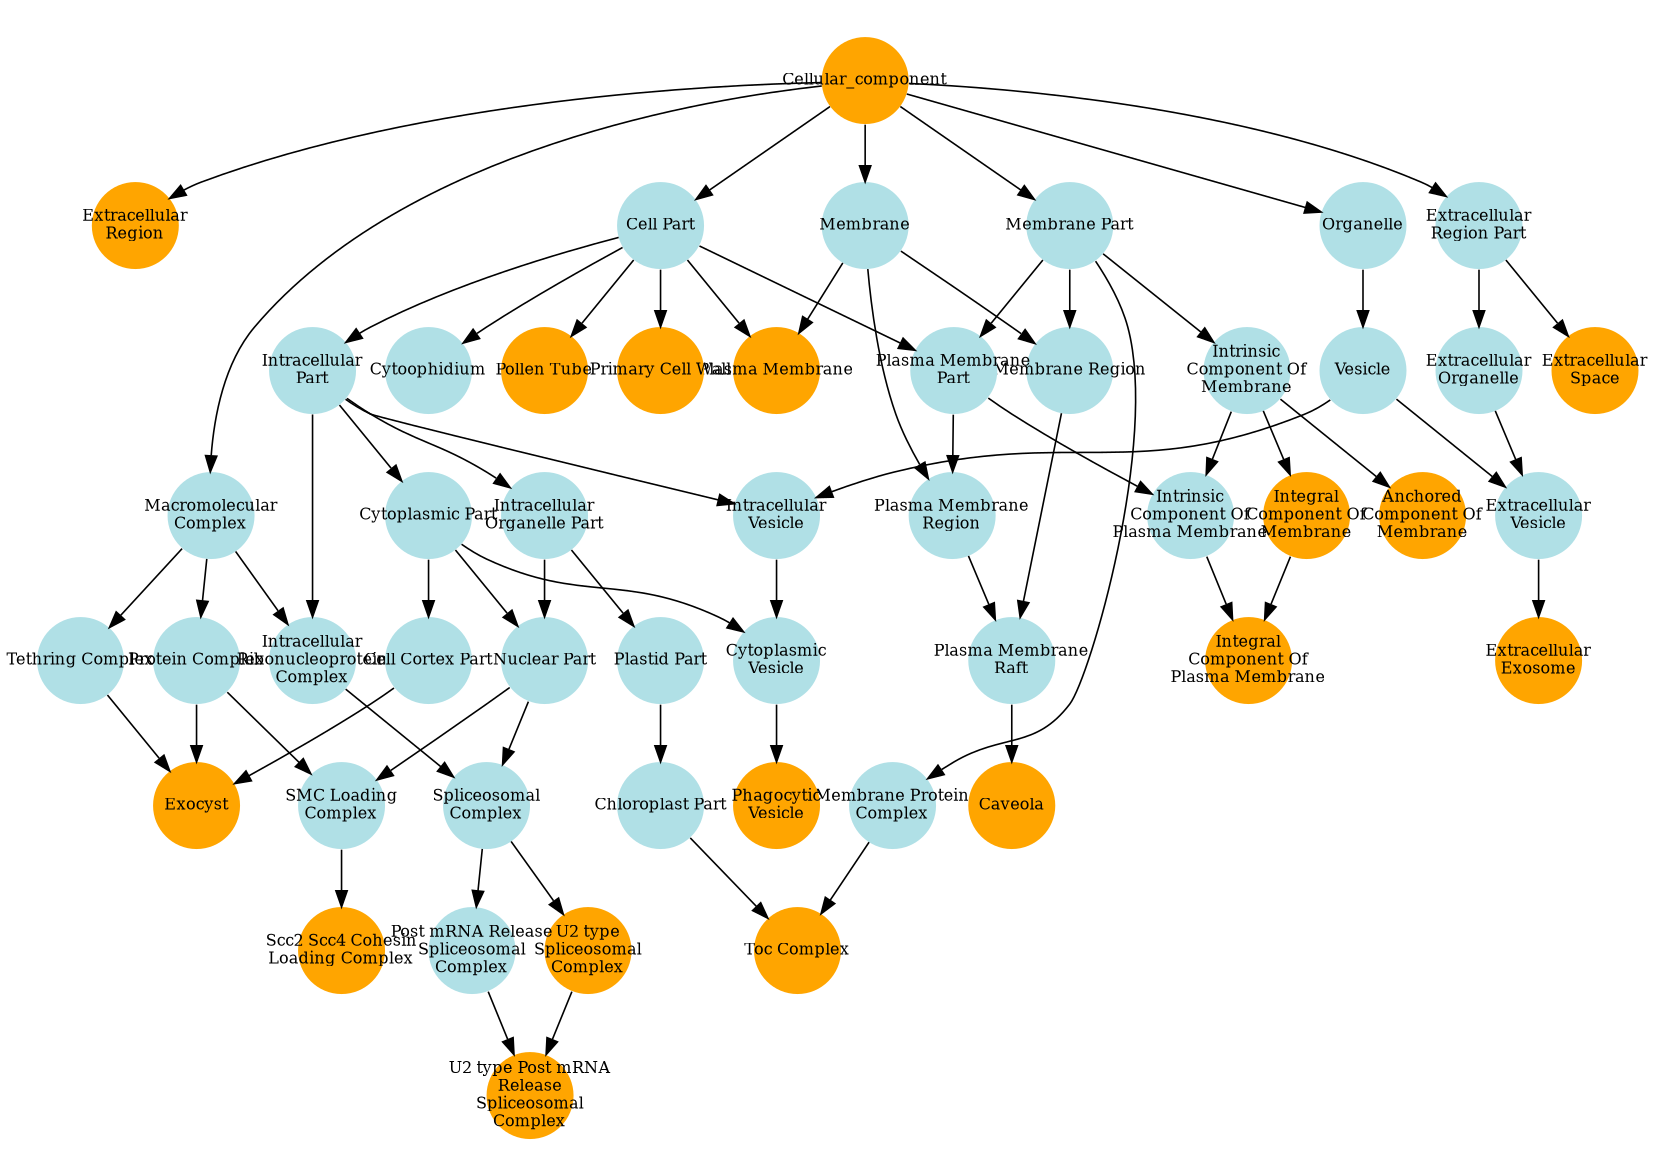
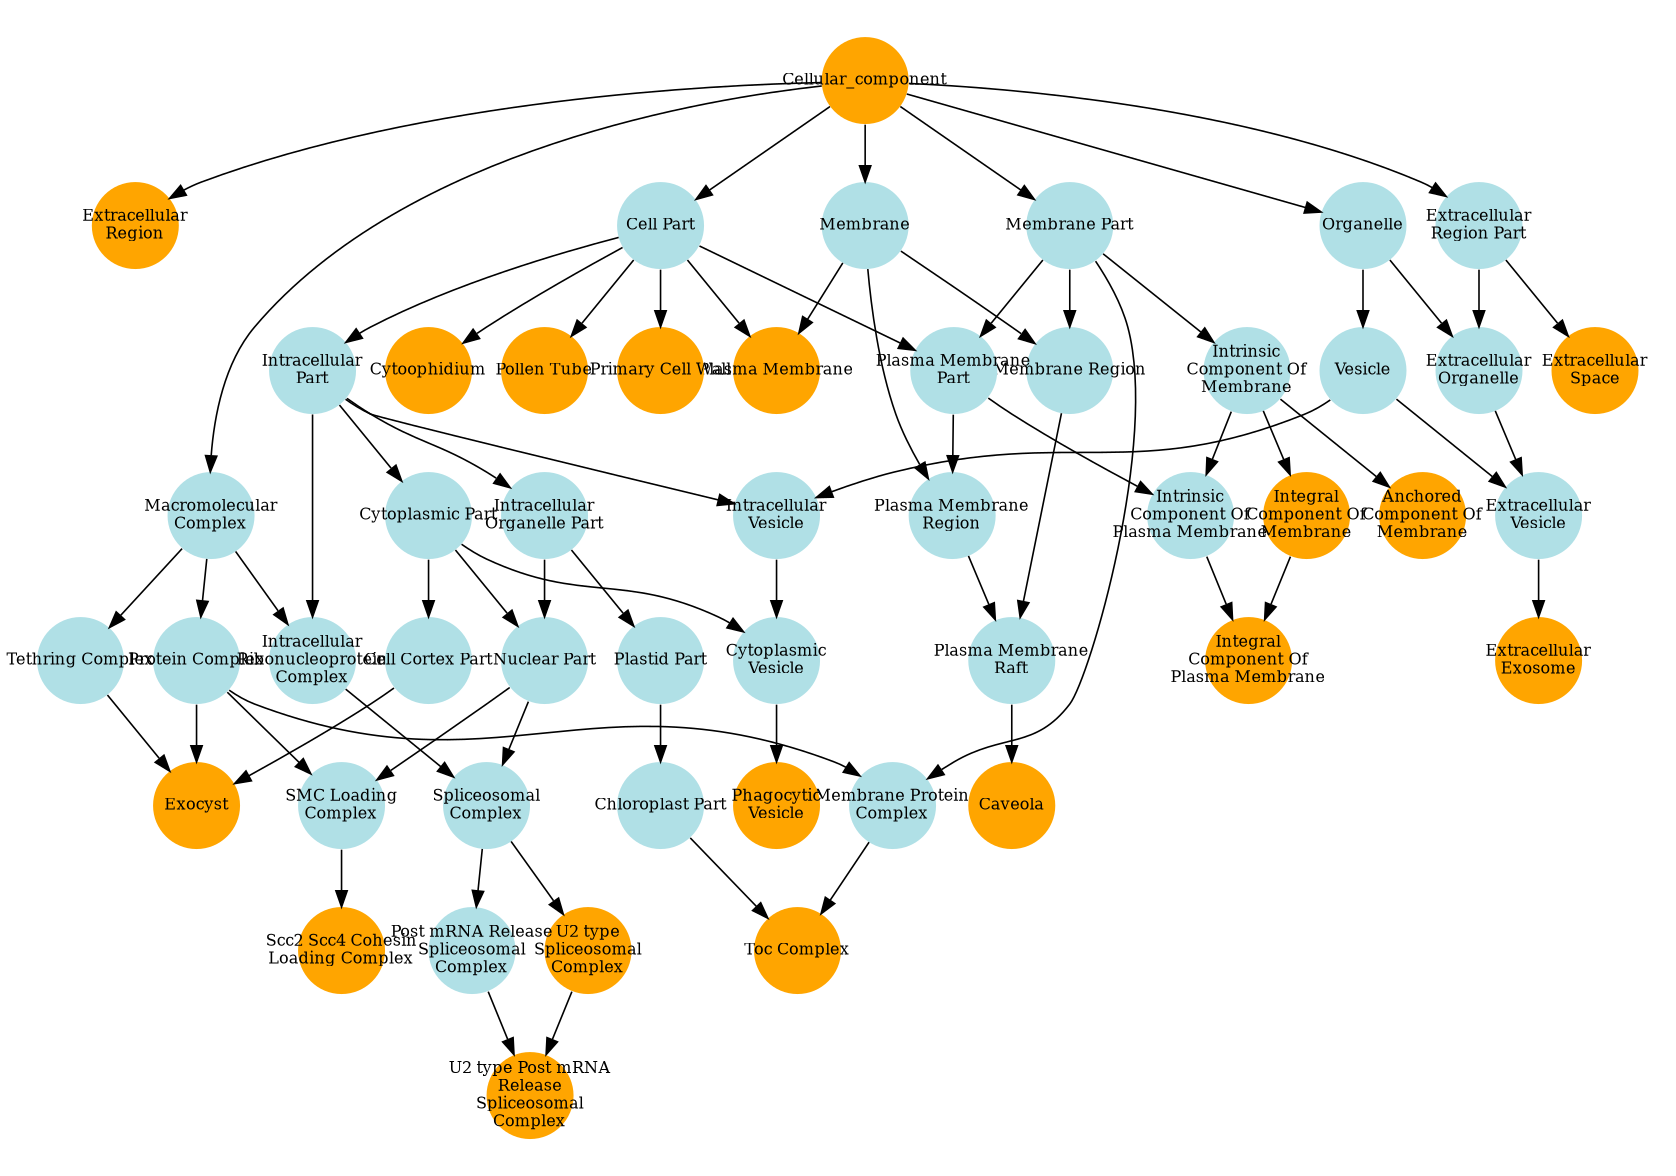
none -> (1416, 292)
(429, 371) -> (429, 371)
none -> (536, 734)
